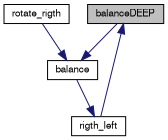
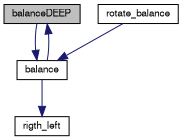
(37, 14) -> (138, 14)
(111, 75) -> (49, 47)
